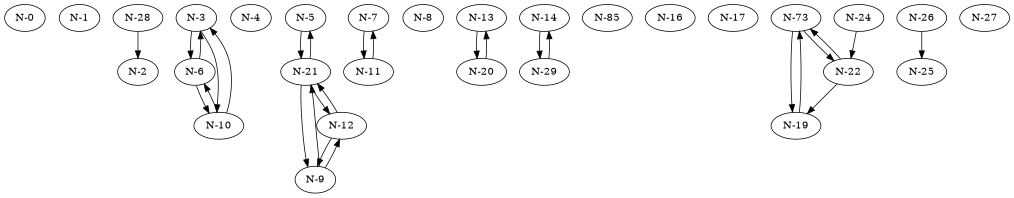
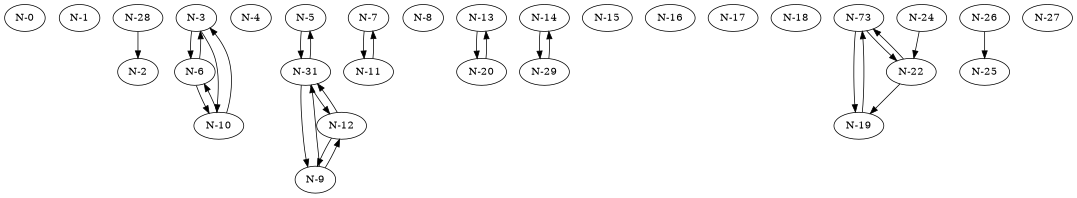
(607, 18) -> (607, 18)
none -> (796, 18)
(306, 72) -> (306, 72)
